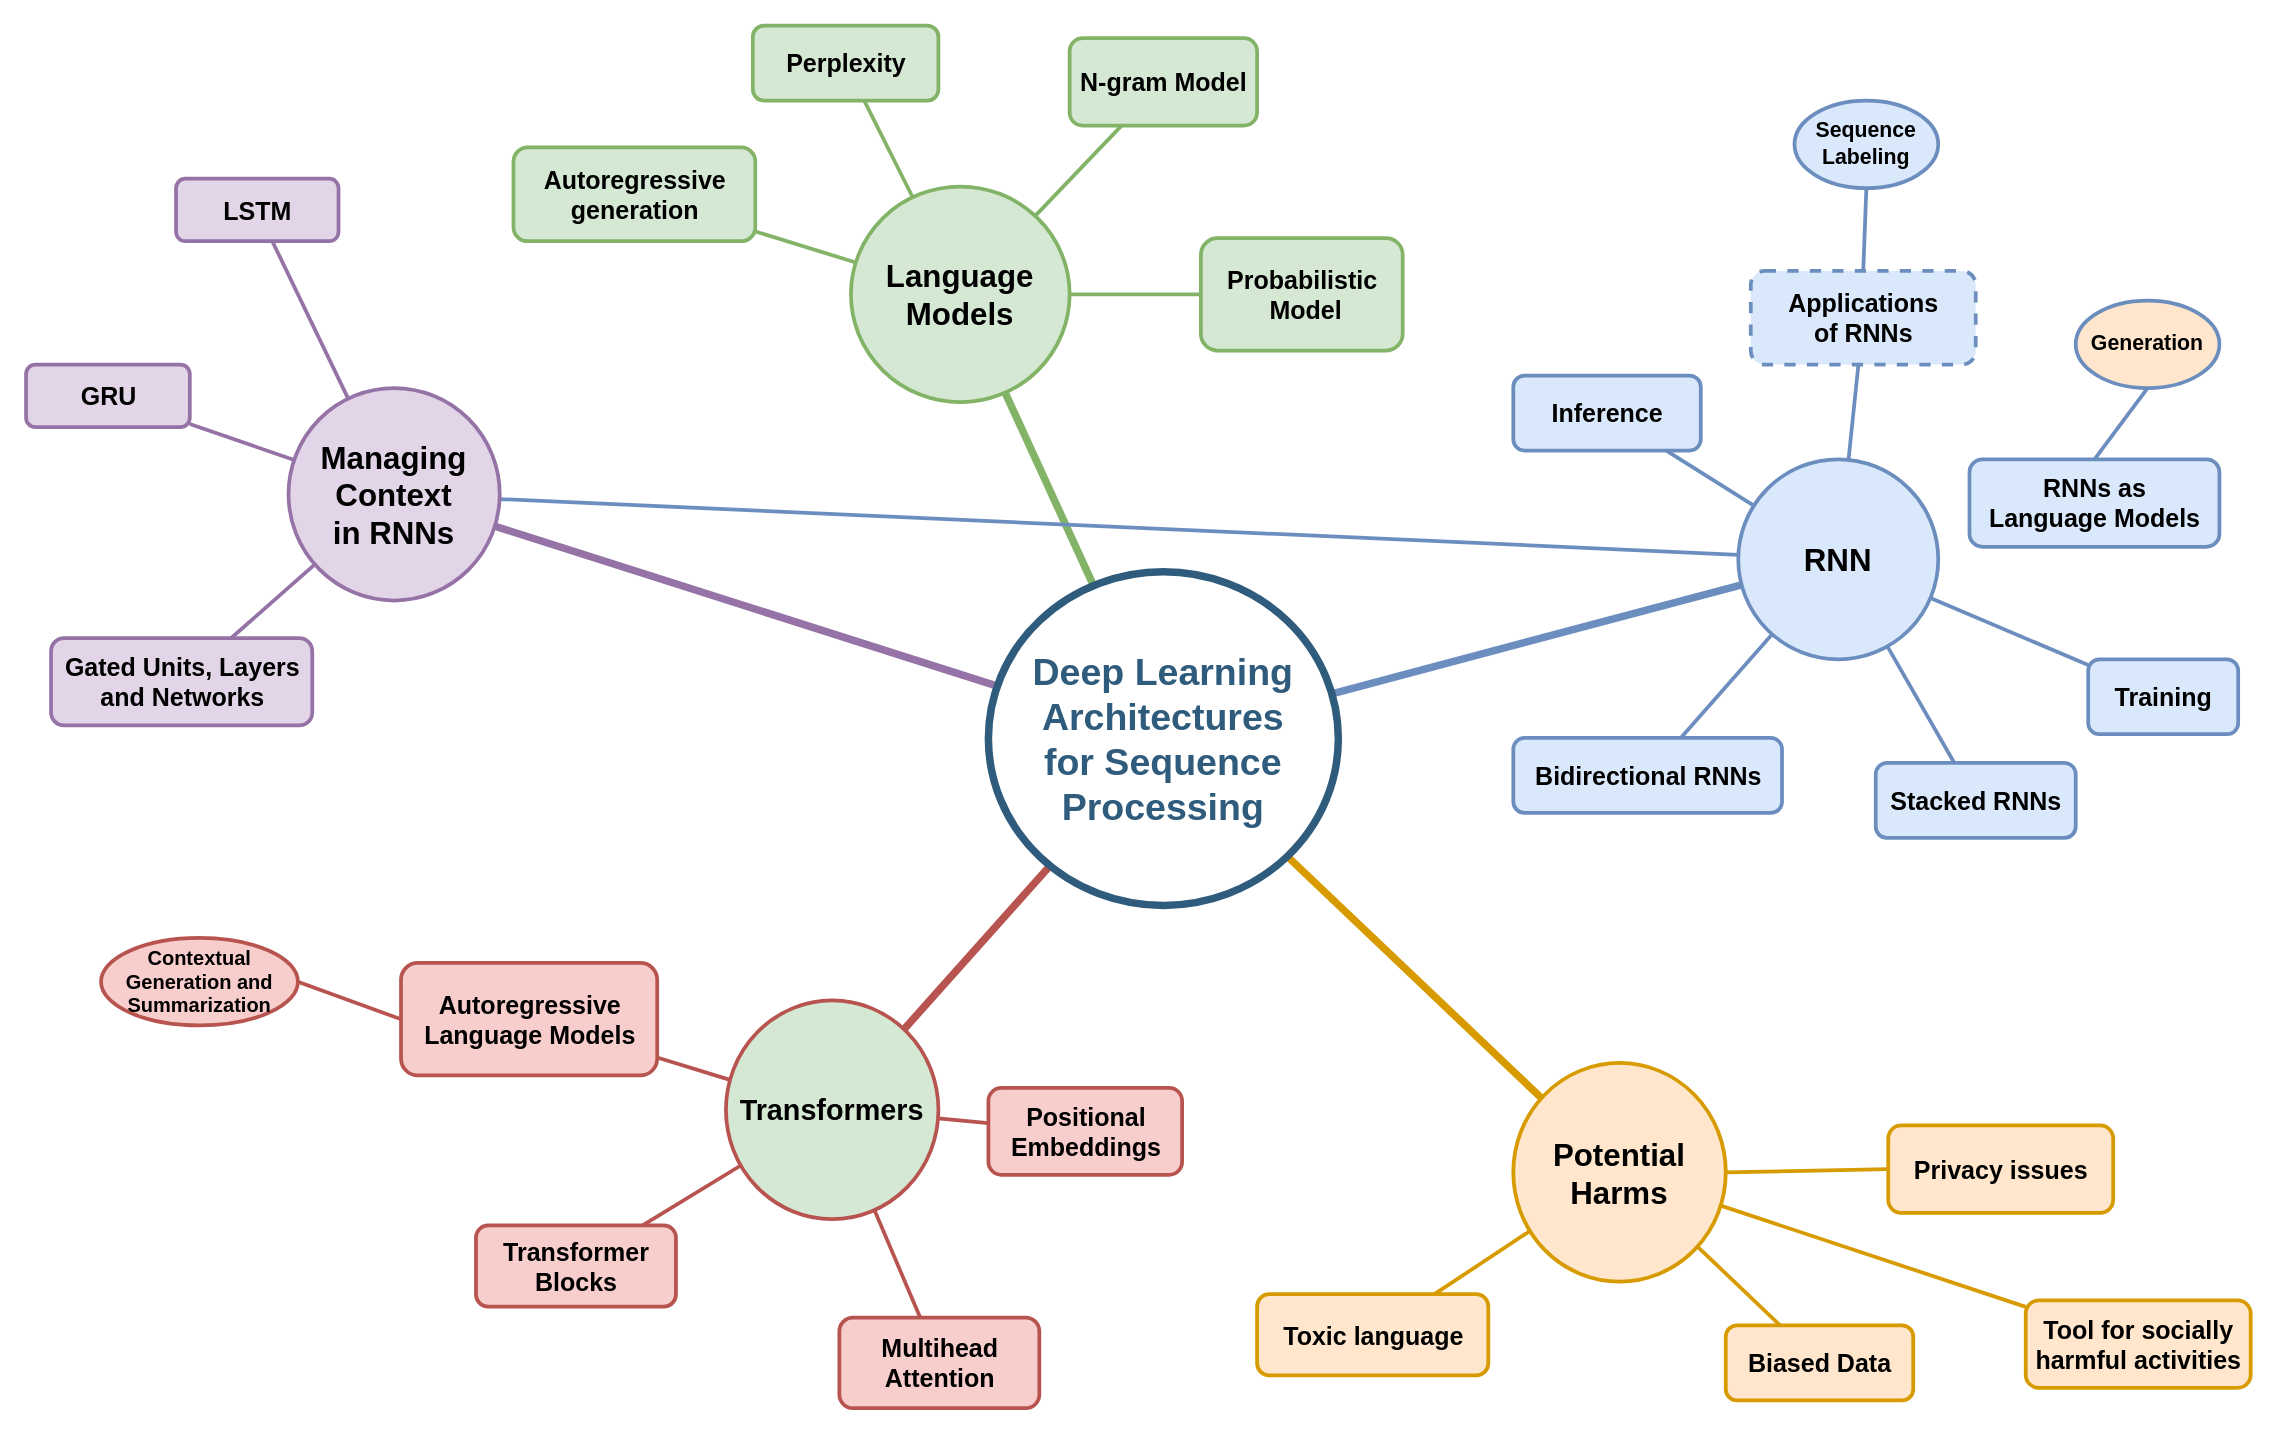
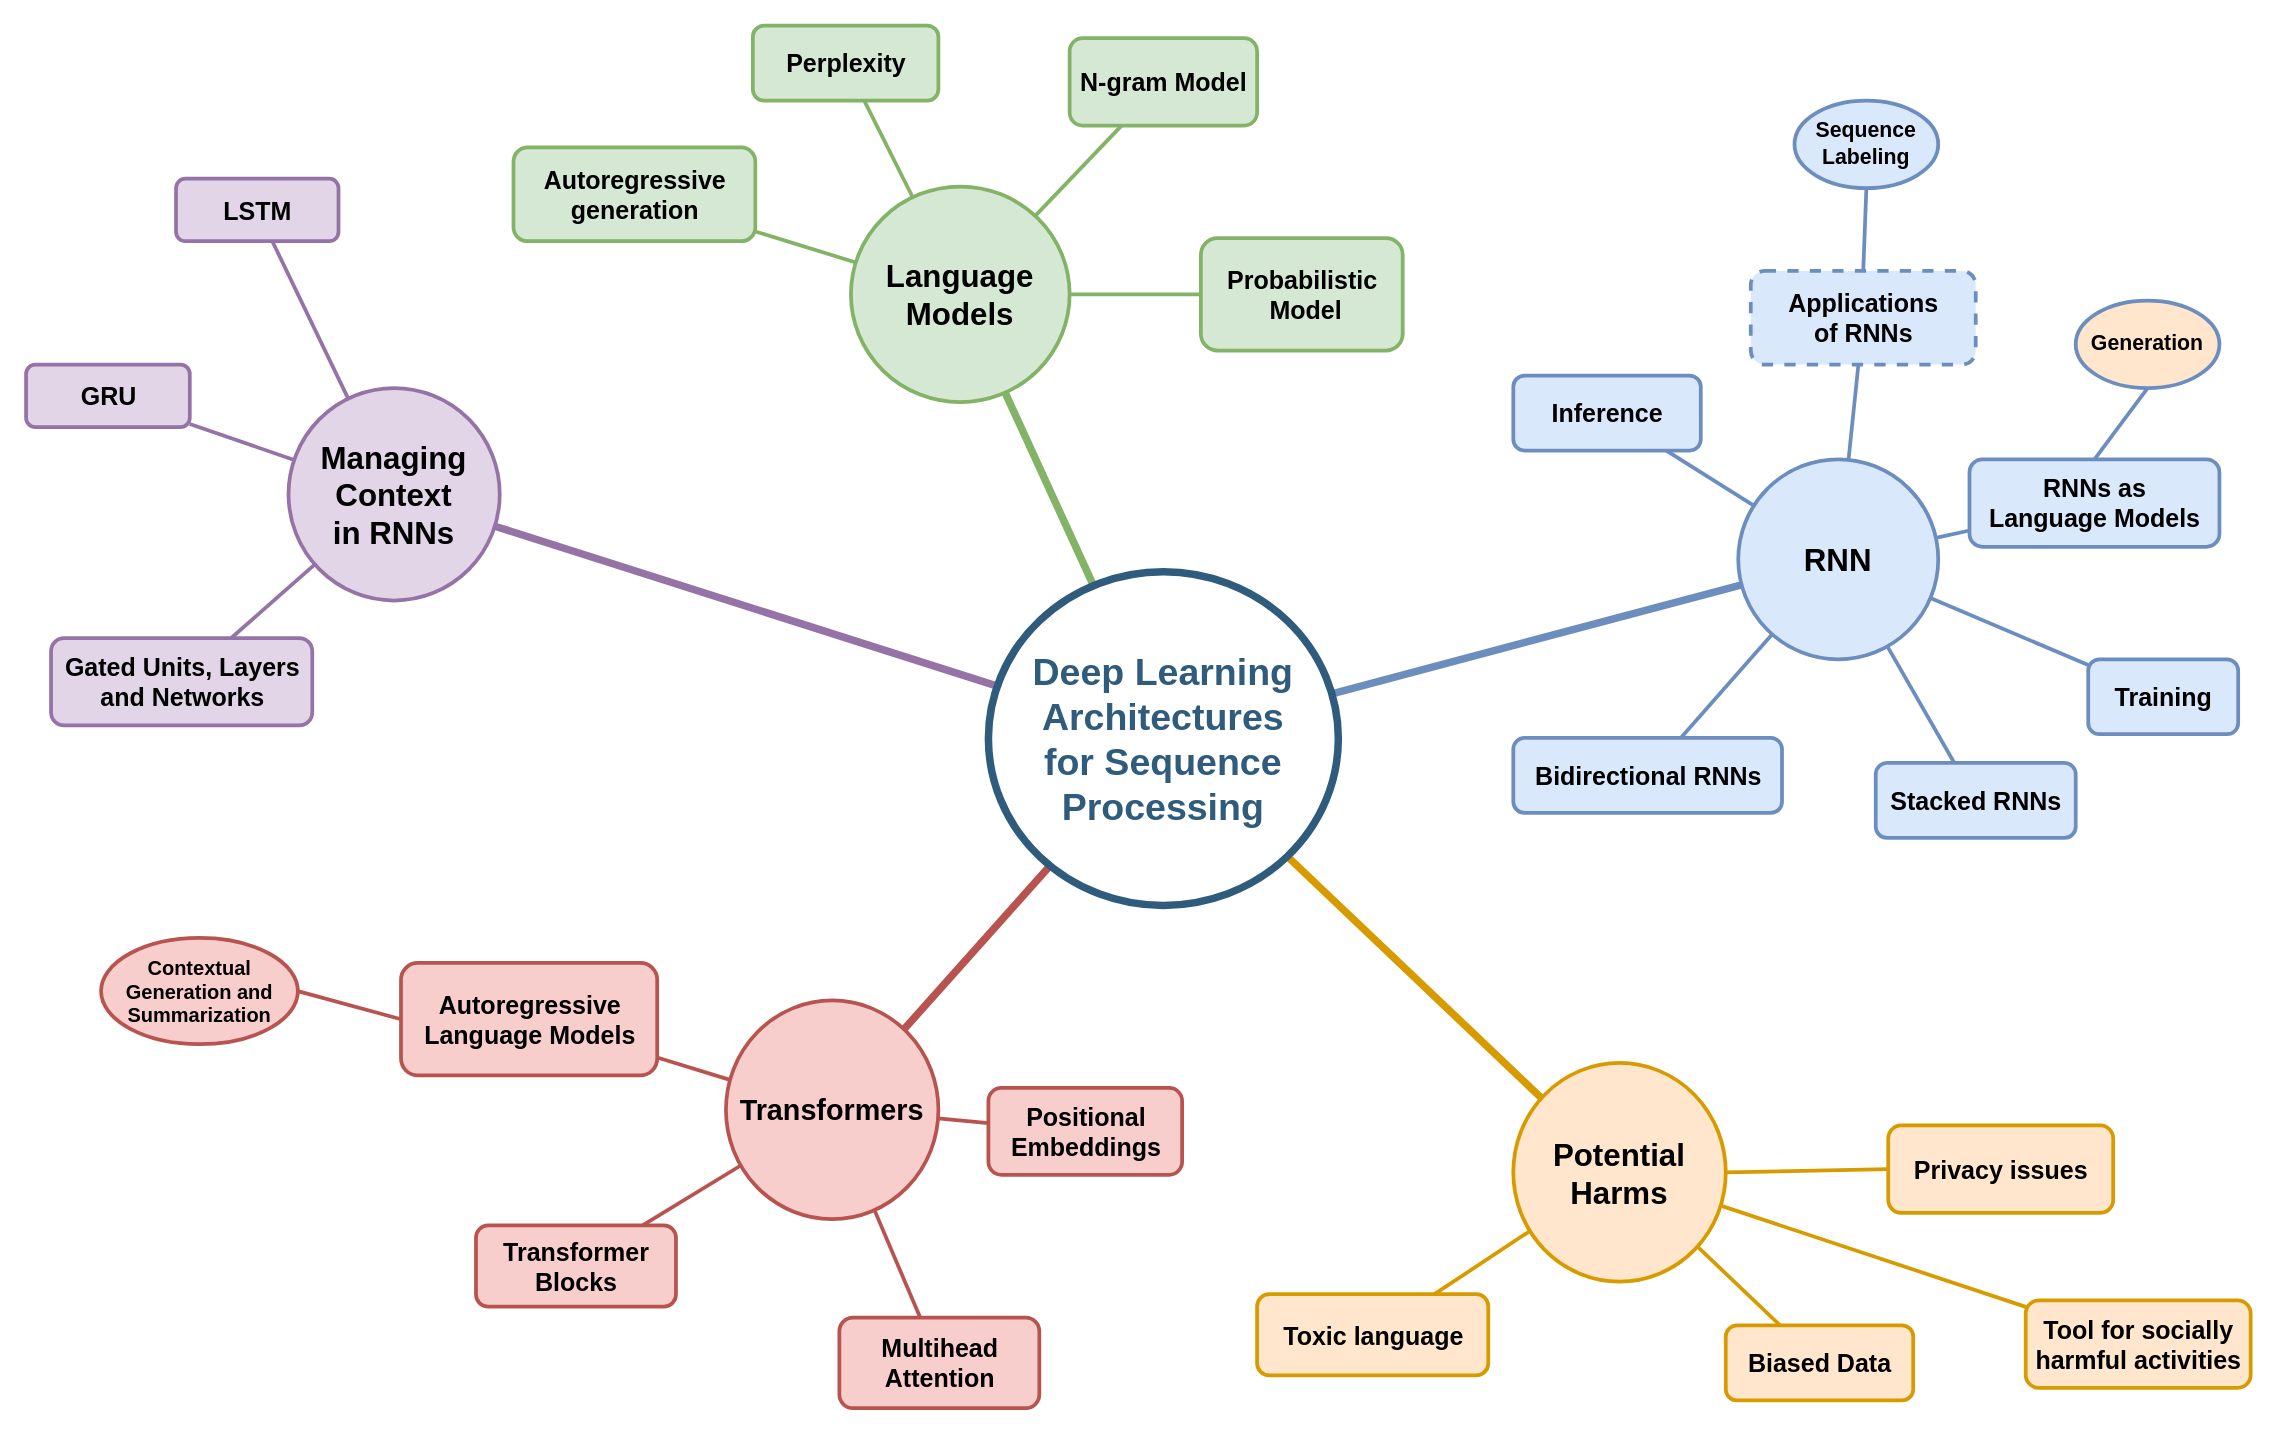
(1119, 527) -> (1953, 534)
(199, 982) -> (199, 991)
(832, 1110) -> (832, 1110)
